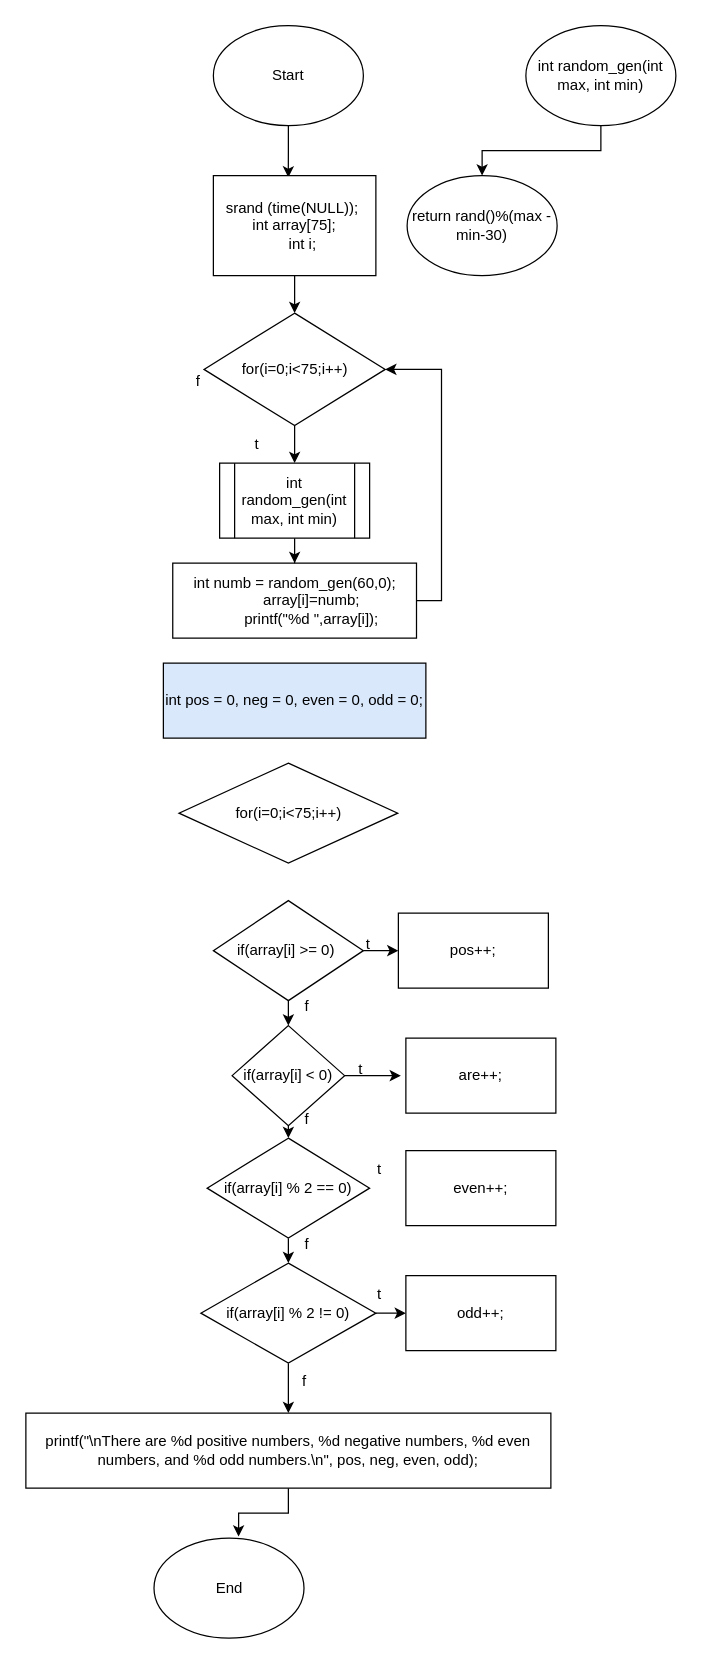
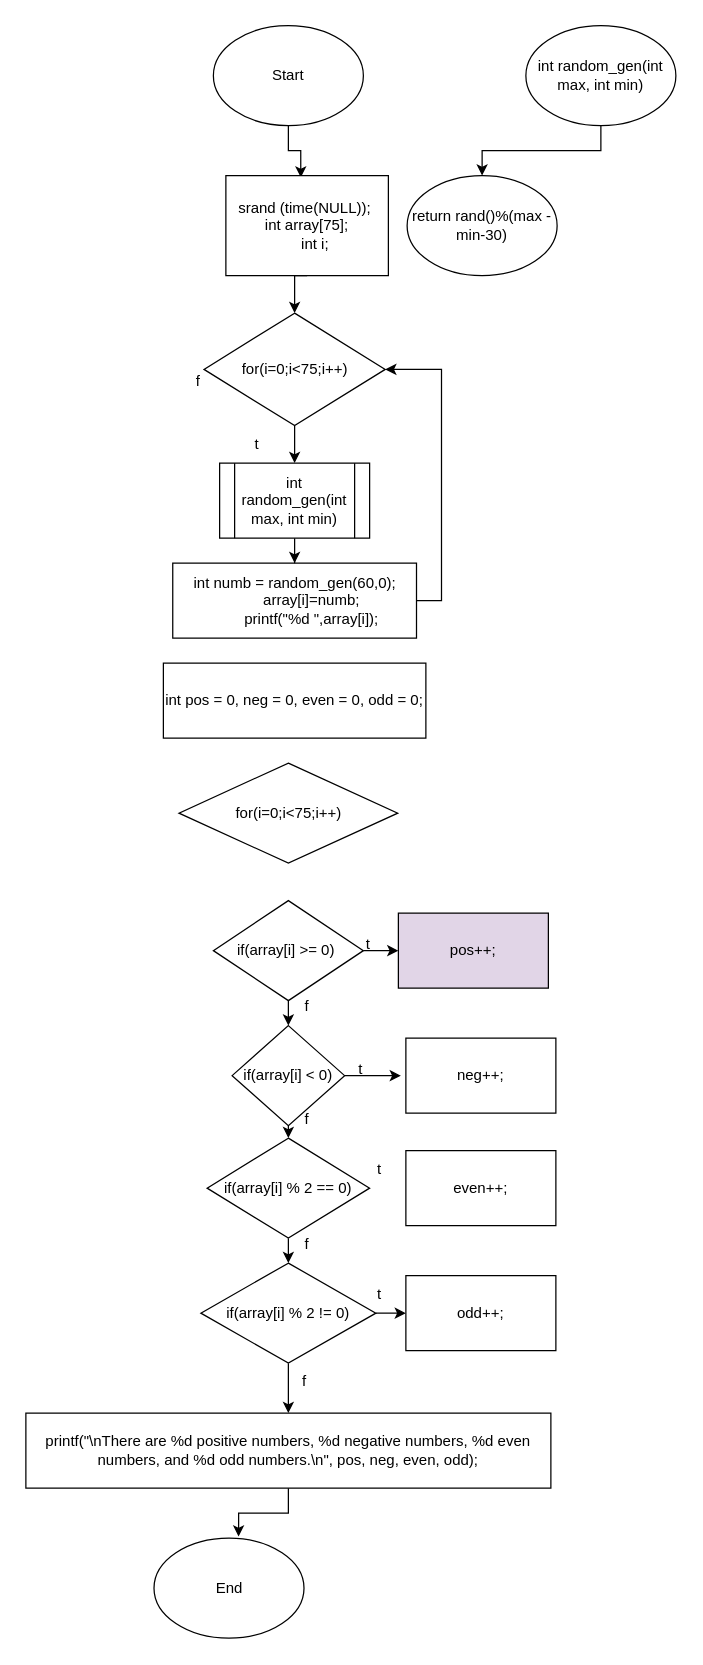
(294, 226) -> (307, 226)
(294, 701) -> (294, 701)
(473, 951) -> (473, 951)
(481, 1076) -> (481, 1076)
